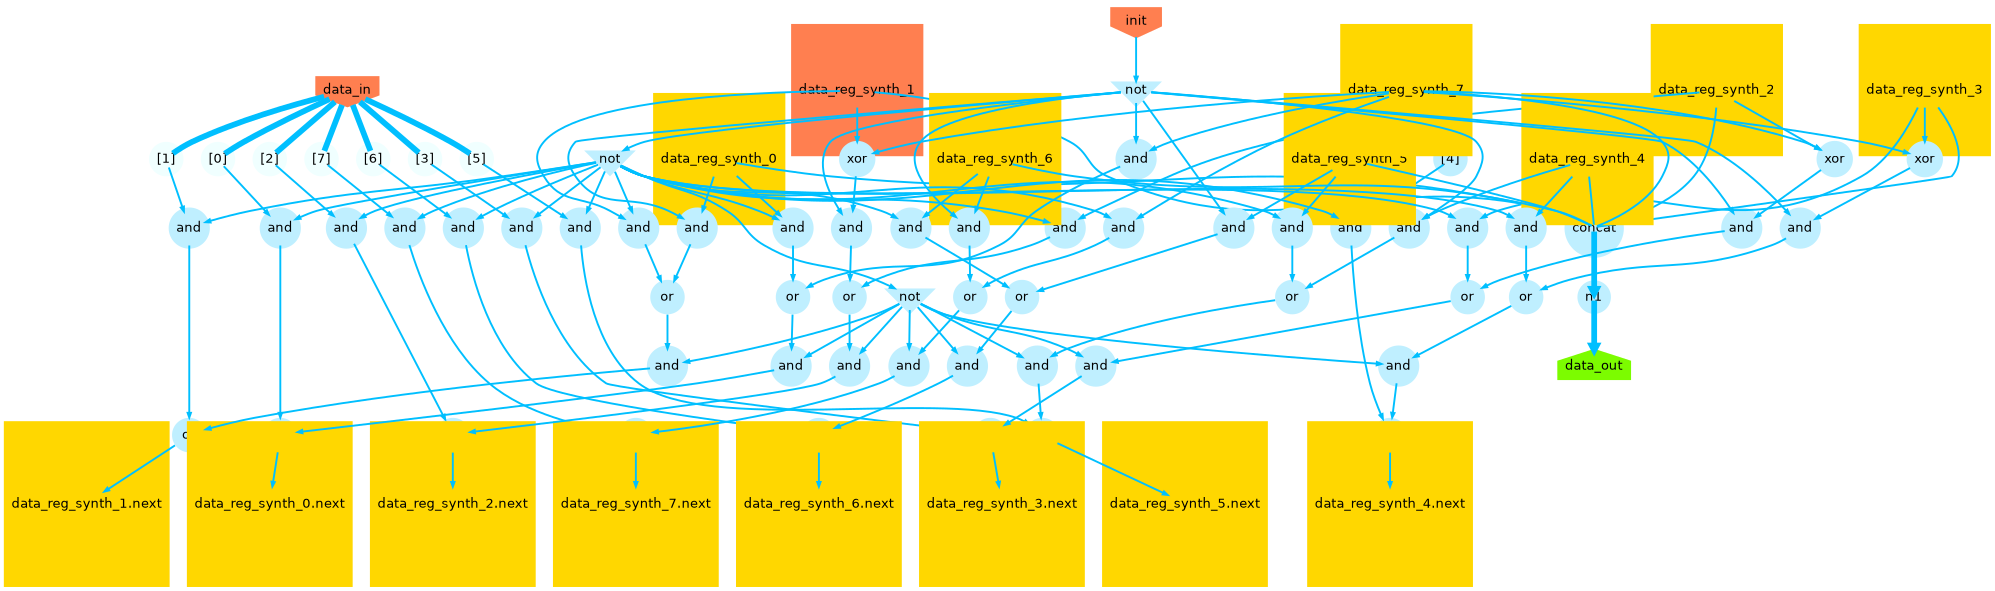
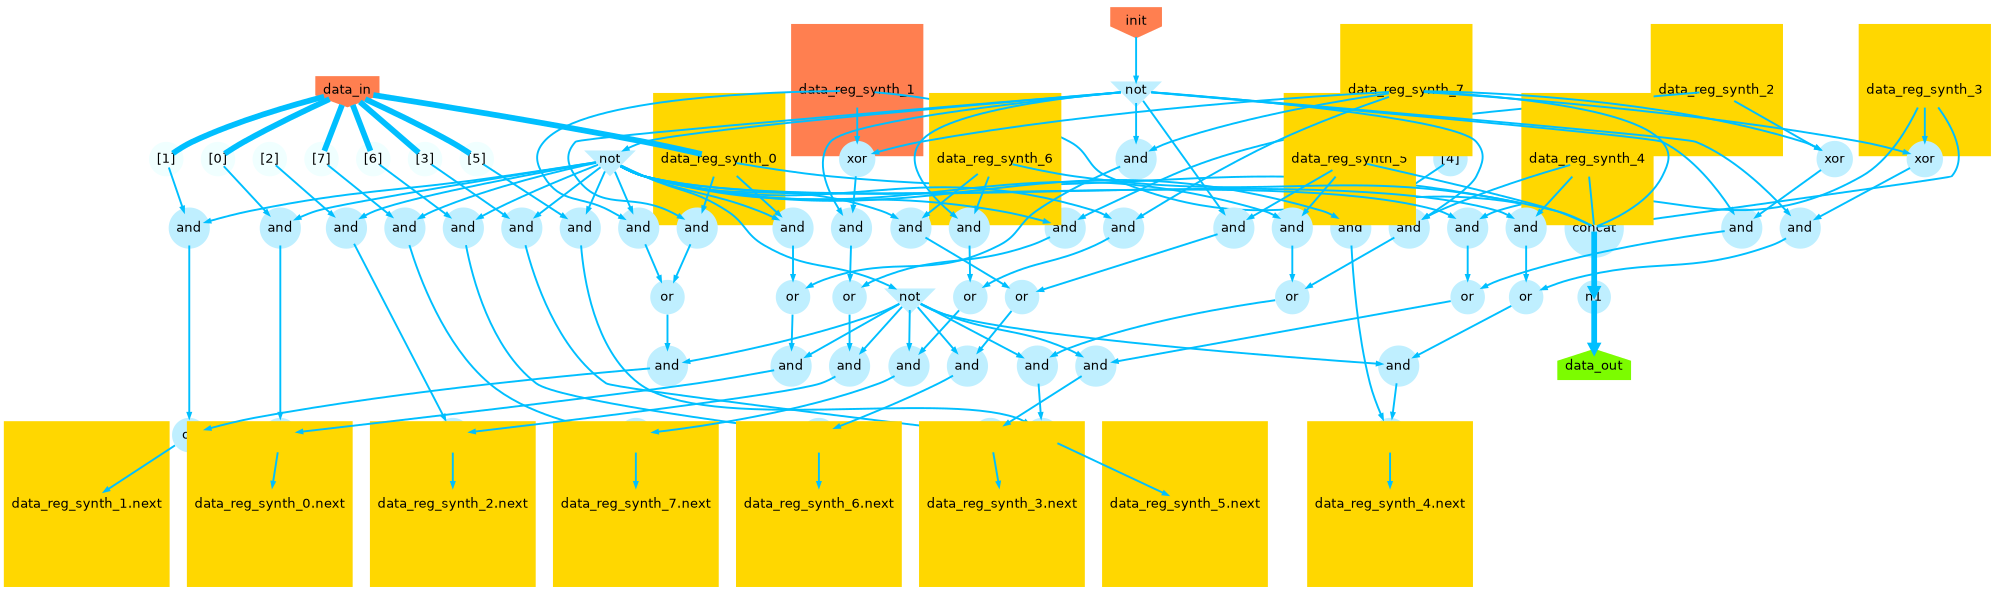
(305, 127) -> (538, 122)
(1681, 189) -> none
